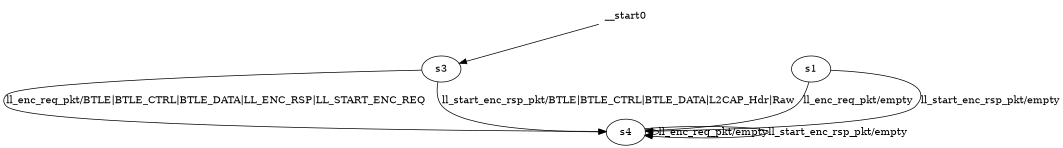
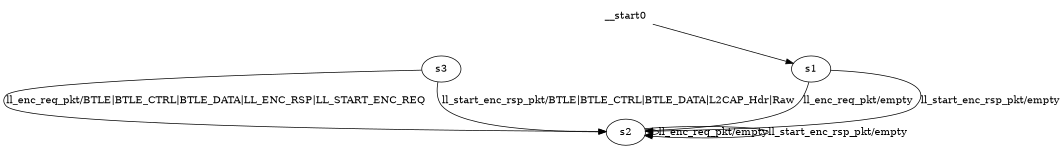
(533, 43) -> (719, 43)
(626, 132) -> (626, 132)
